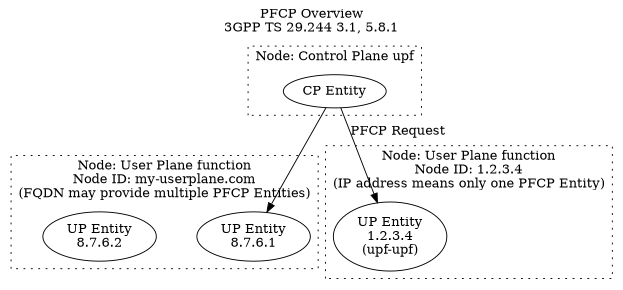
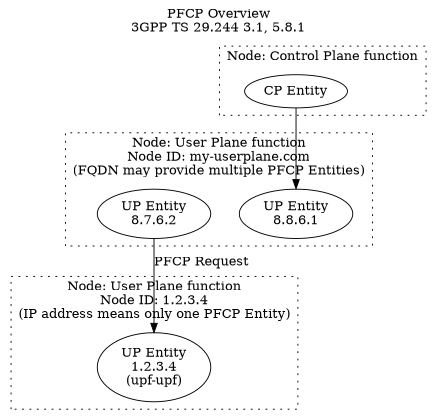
(335, 57) -> (323, 57)
(358, 153) -> (154, 283)
(254, 237) -> (296, 214)
